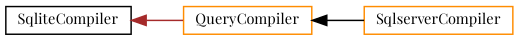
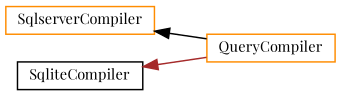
(346, 20) -> (188, 36)
